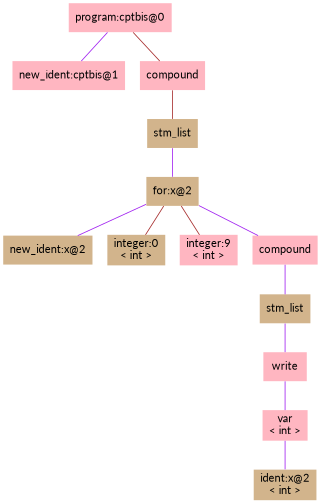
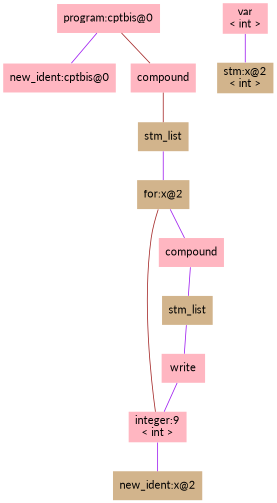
(69, 76) -> (60, 78)
(112, 220) -> (158, 457)
(136, 250) -> none
(285, 396) -> (171, 397)
(285, 485) -> (245, 78)
